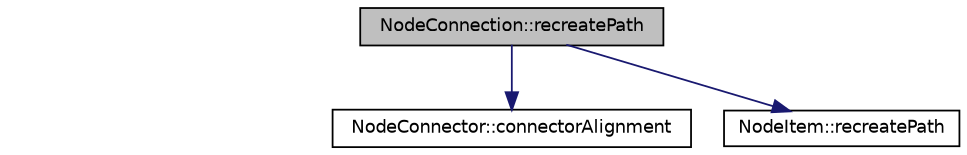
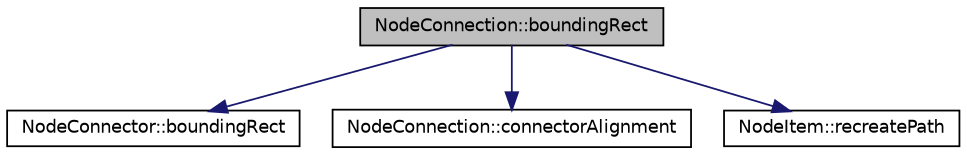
(512, 27) -> (512, 27)
none -> (153, 128)
(512, 128) -> (512, 128)
